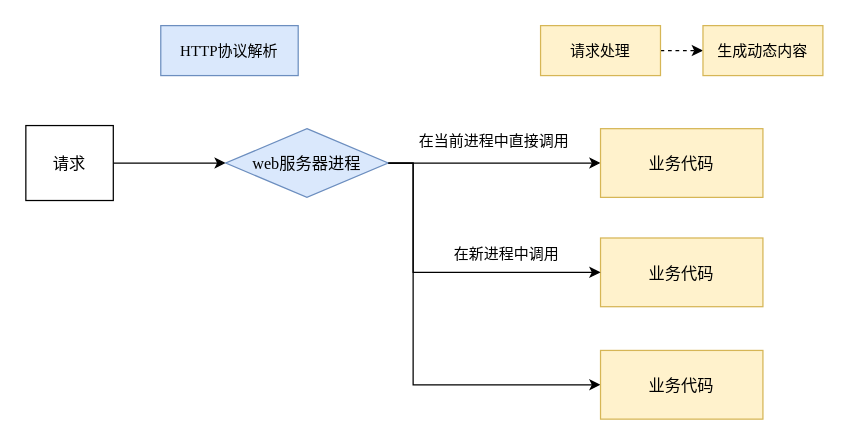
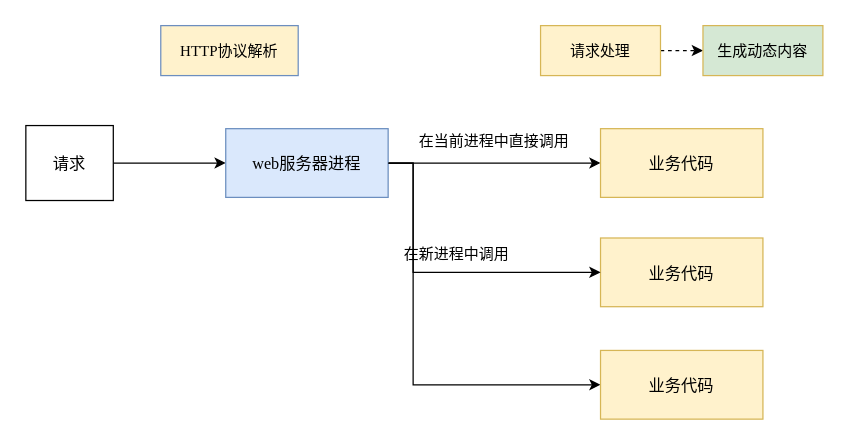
(229, 51) -> (229, 51)
(763, 51) -> (763, 51)
(307, 163) -> (307, 163)
(507, 254) -> (457, 254)
